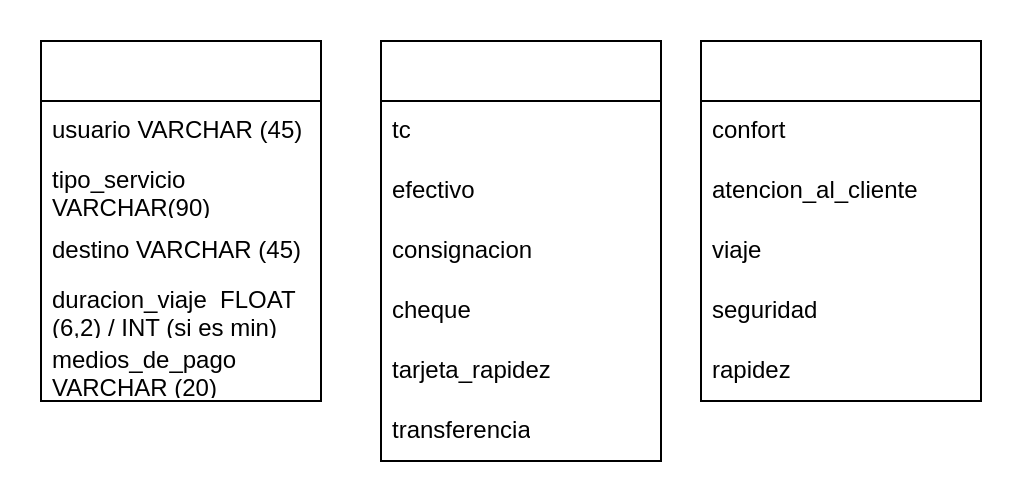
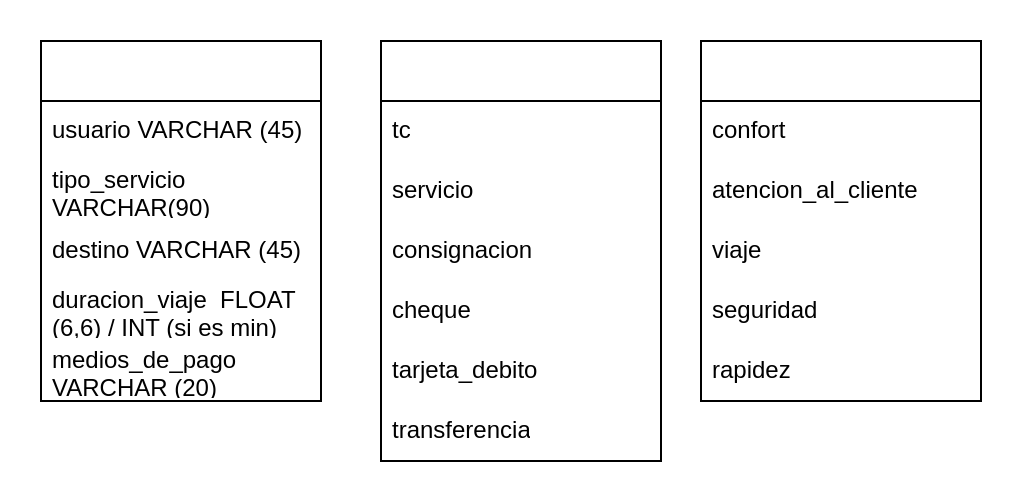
(444, 191) -> (441, 191)
(183, 311) -> (183, 311)
(491, 371) -> (484, 371)
